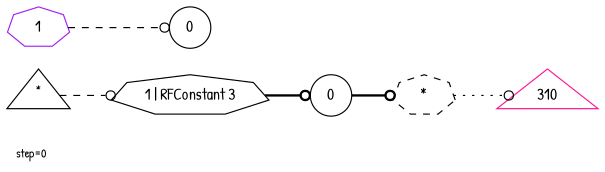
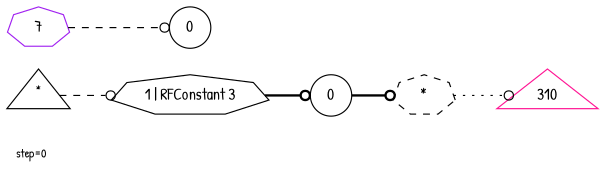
(39, 28) -> (39, 28)
